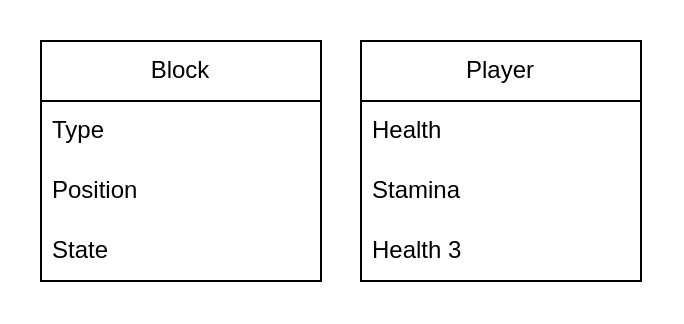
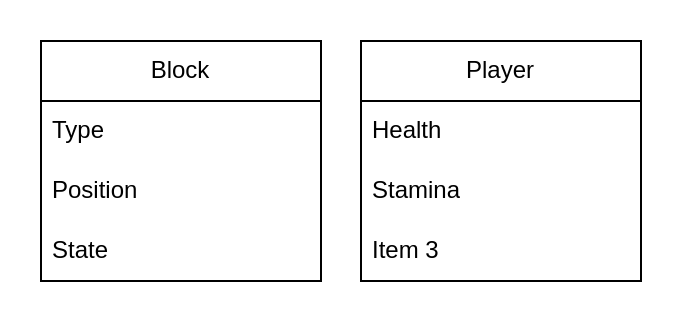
(421, 251) -> (410, 251)
